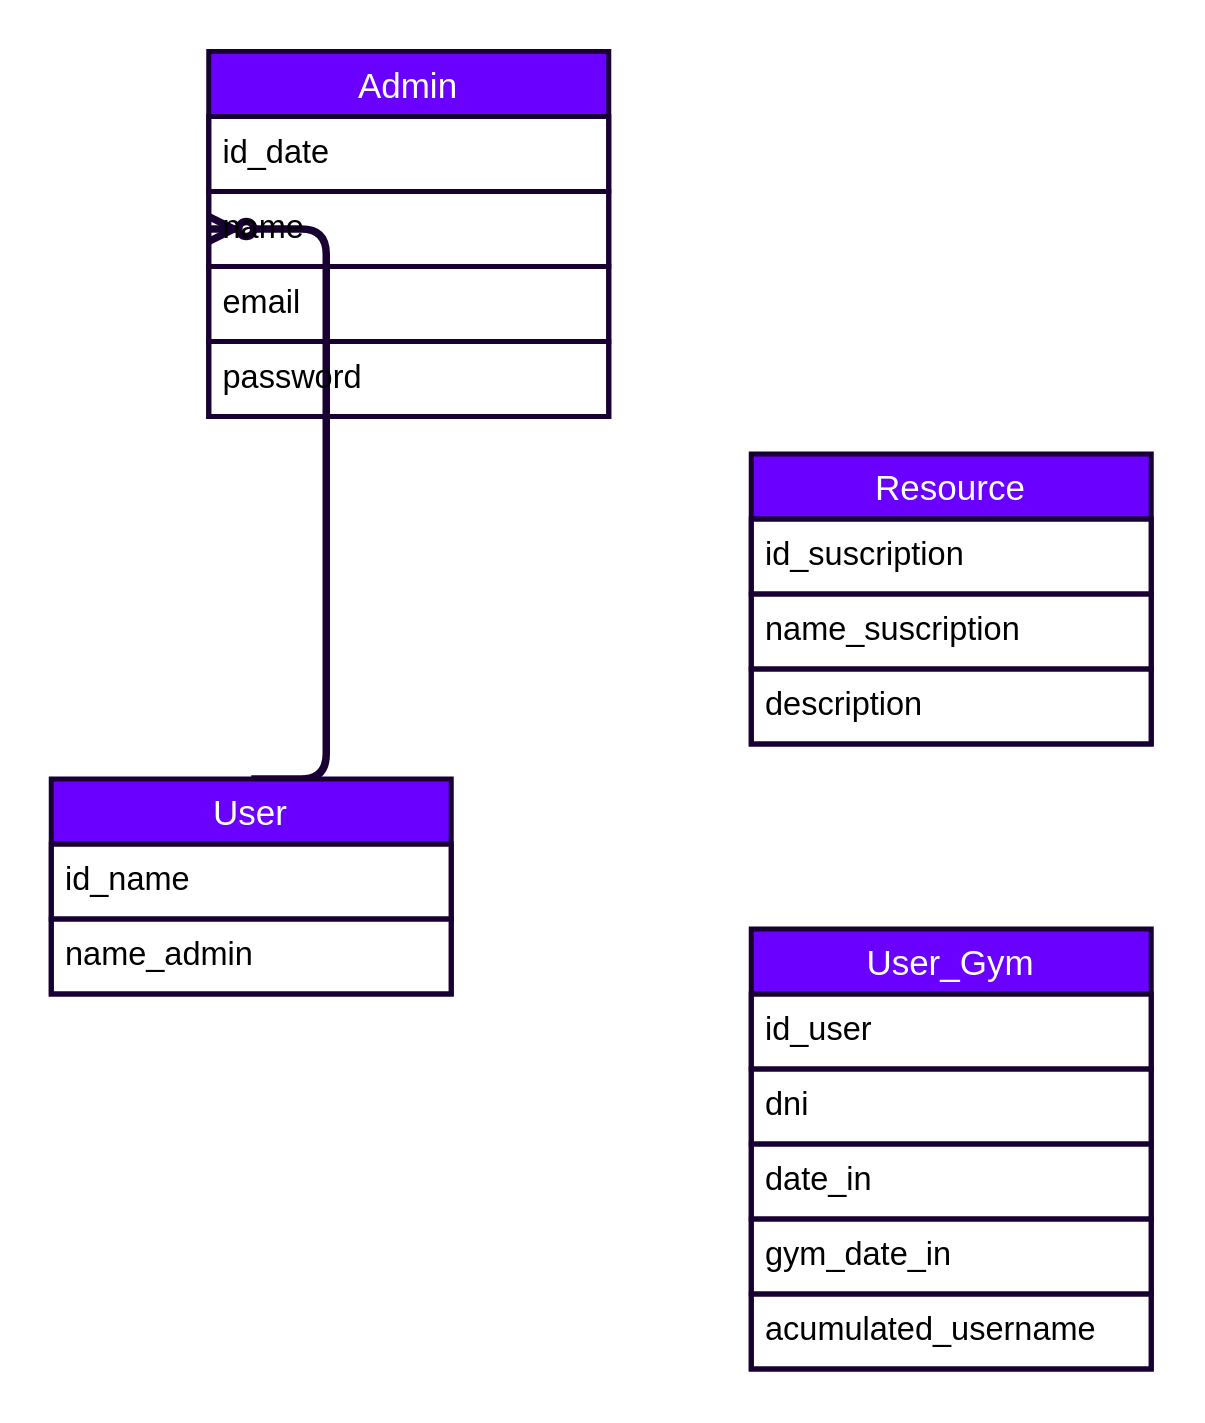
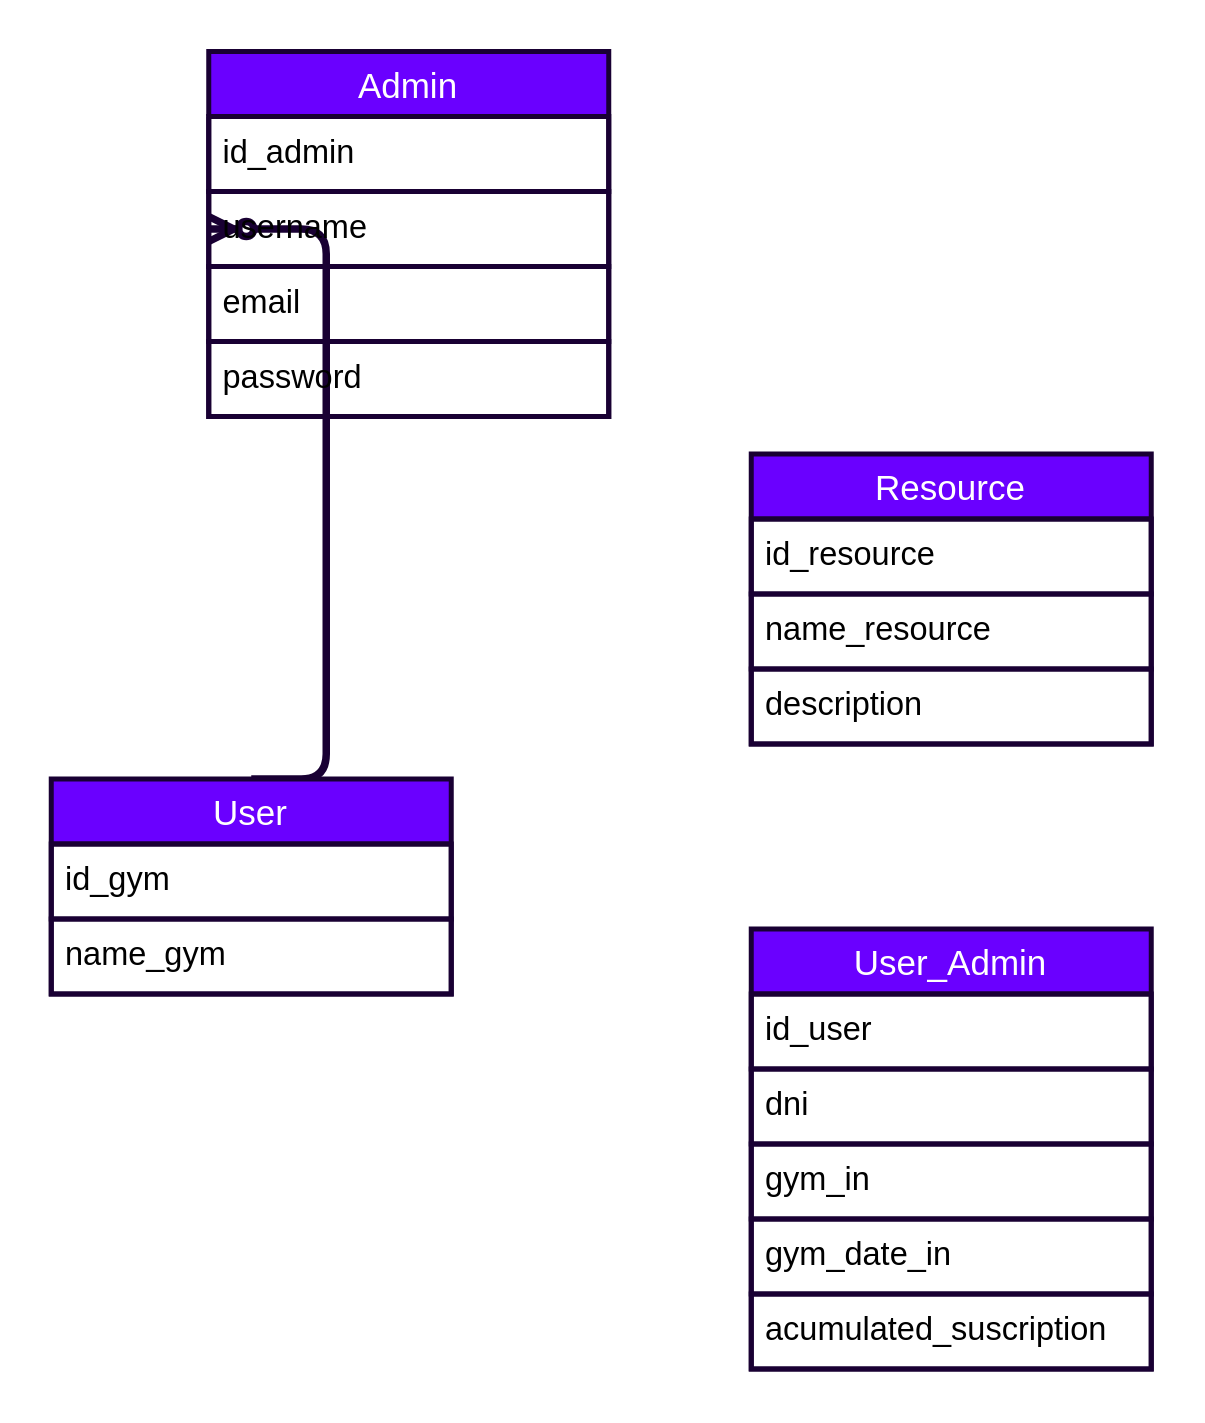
(282, 152) -> (287, 152)
(259, 227) -> (295, 227)
(880, 554) -> (861, 554)
(902, 629) -> (883, 629)
(124, 879) -> (115, 879)
(152, 954) -> (138, 954)
(950, 963) -> (950, 963)
(824, 1179) -> (815, 1179)
(934, 1329) -> (953, 1329)
